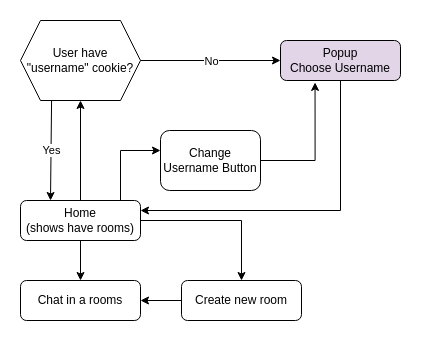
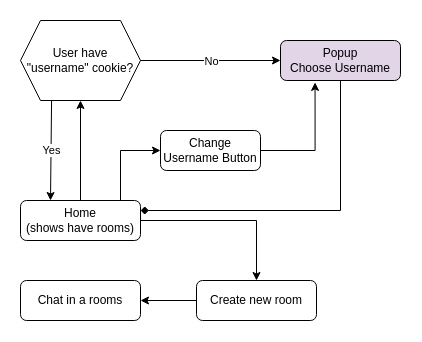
(211, 161) -> (211, 151)
(148, 211) -> (149, 211)
(81, 257) -> none
(242, 301) -> (257, 301)
